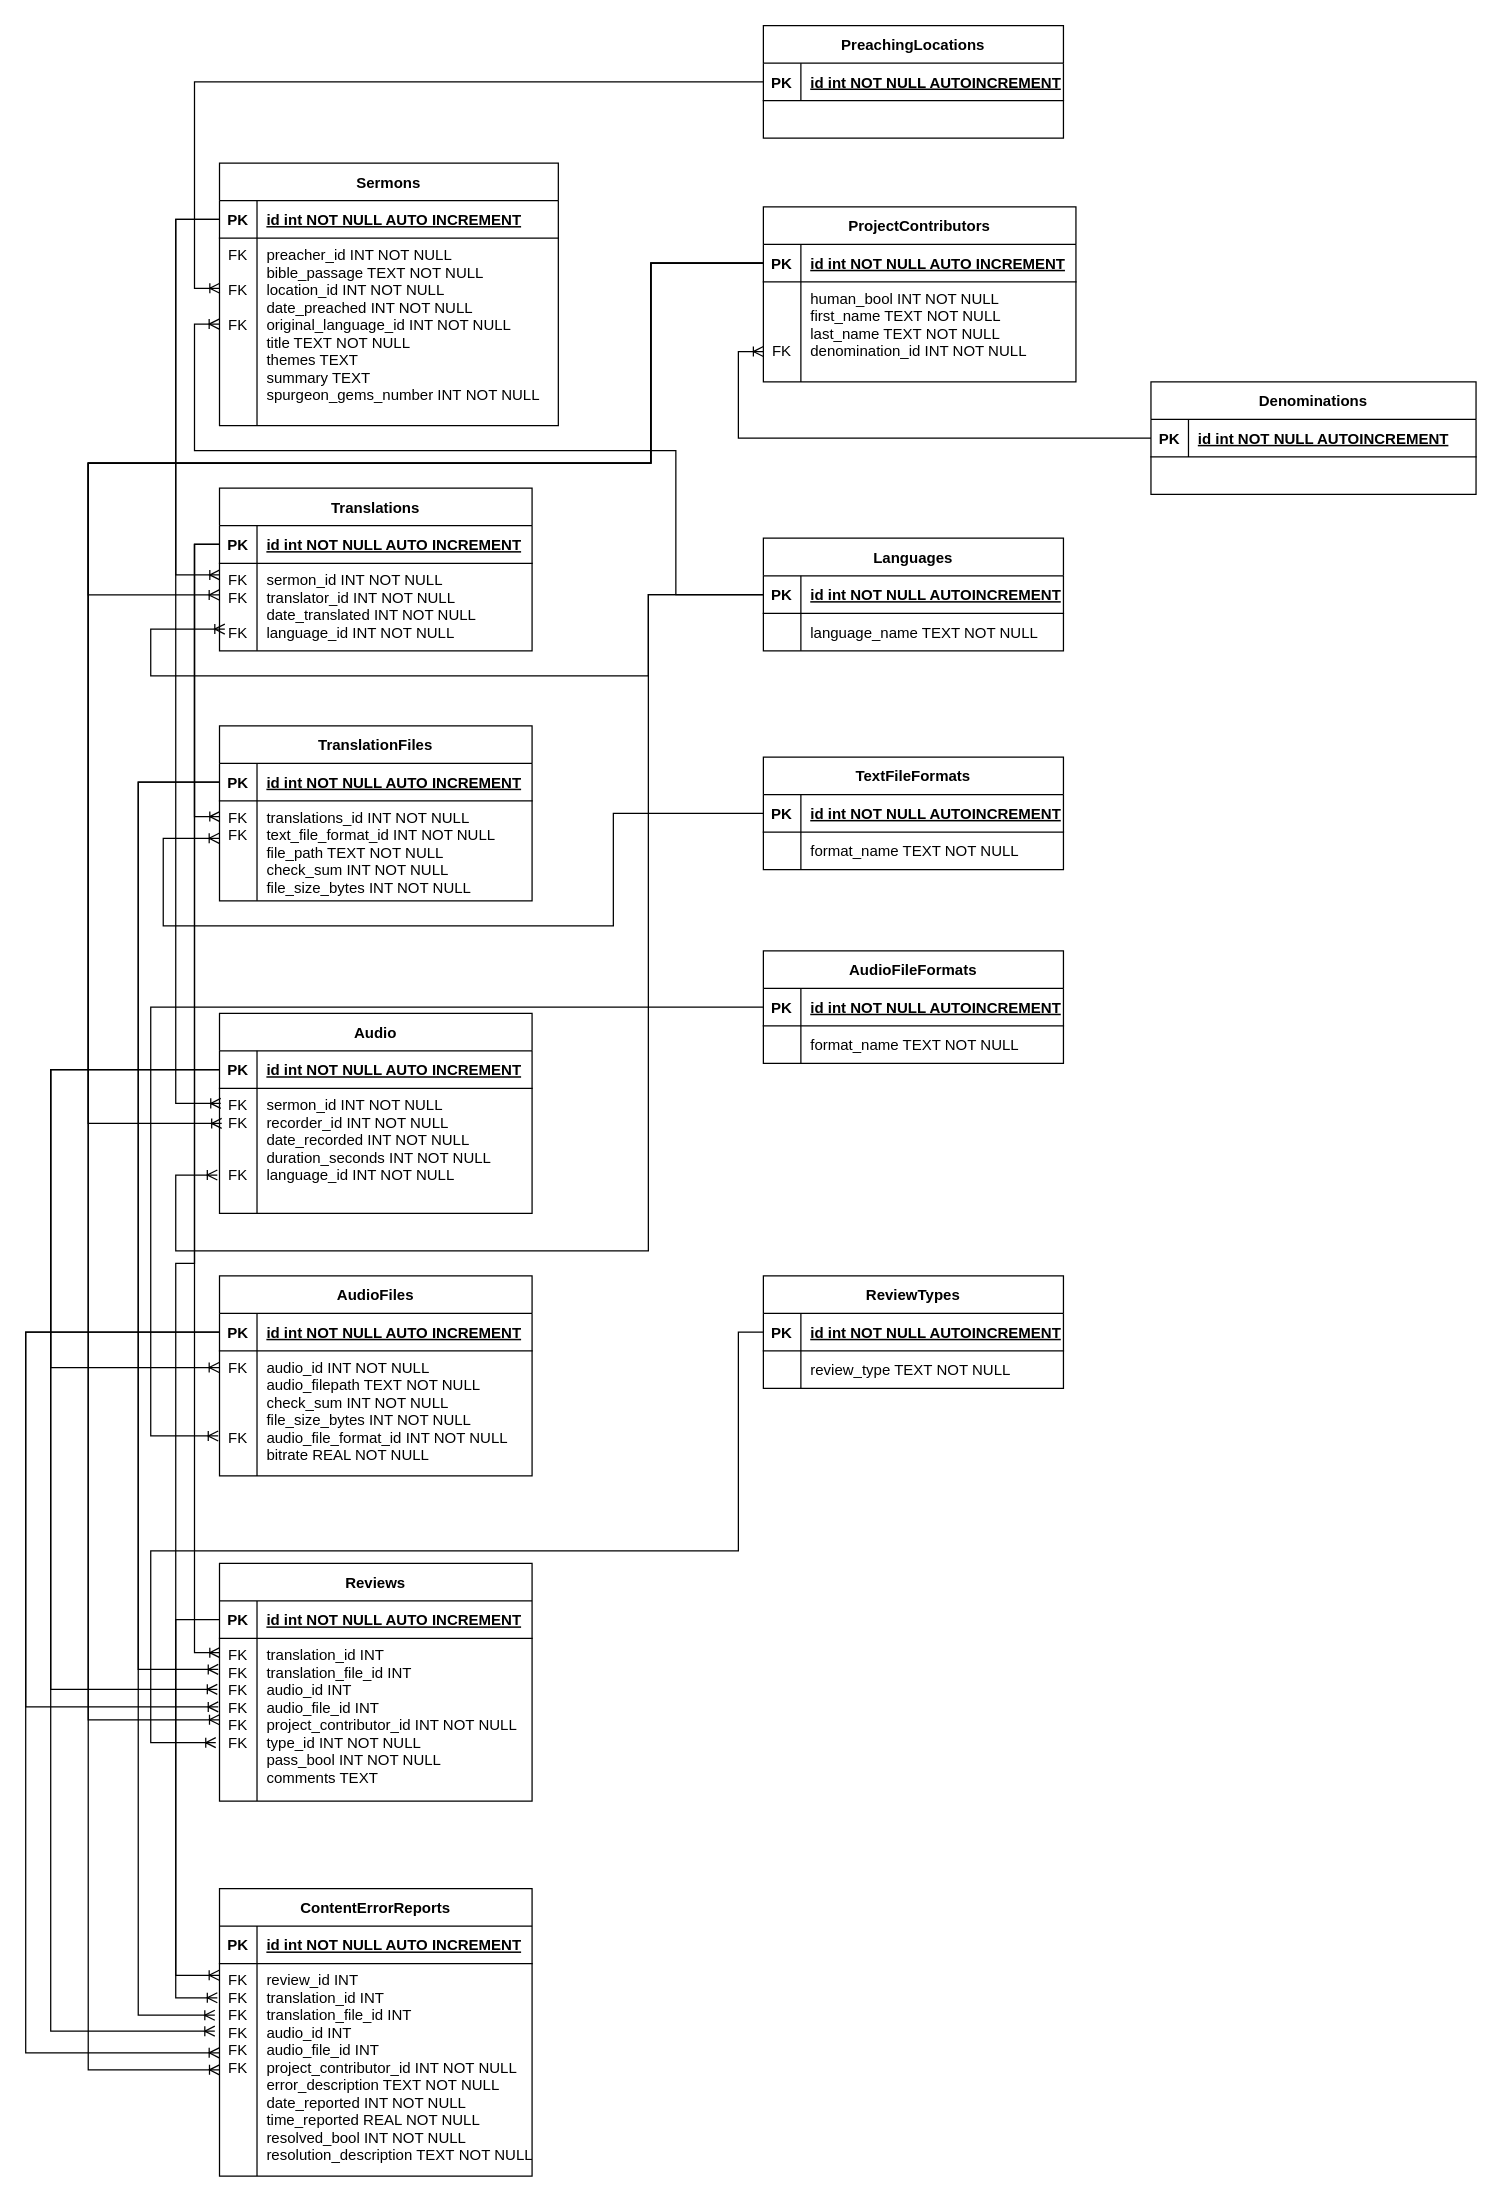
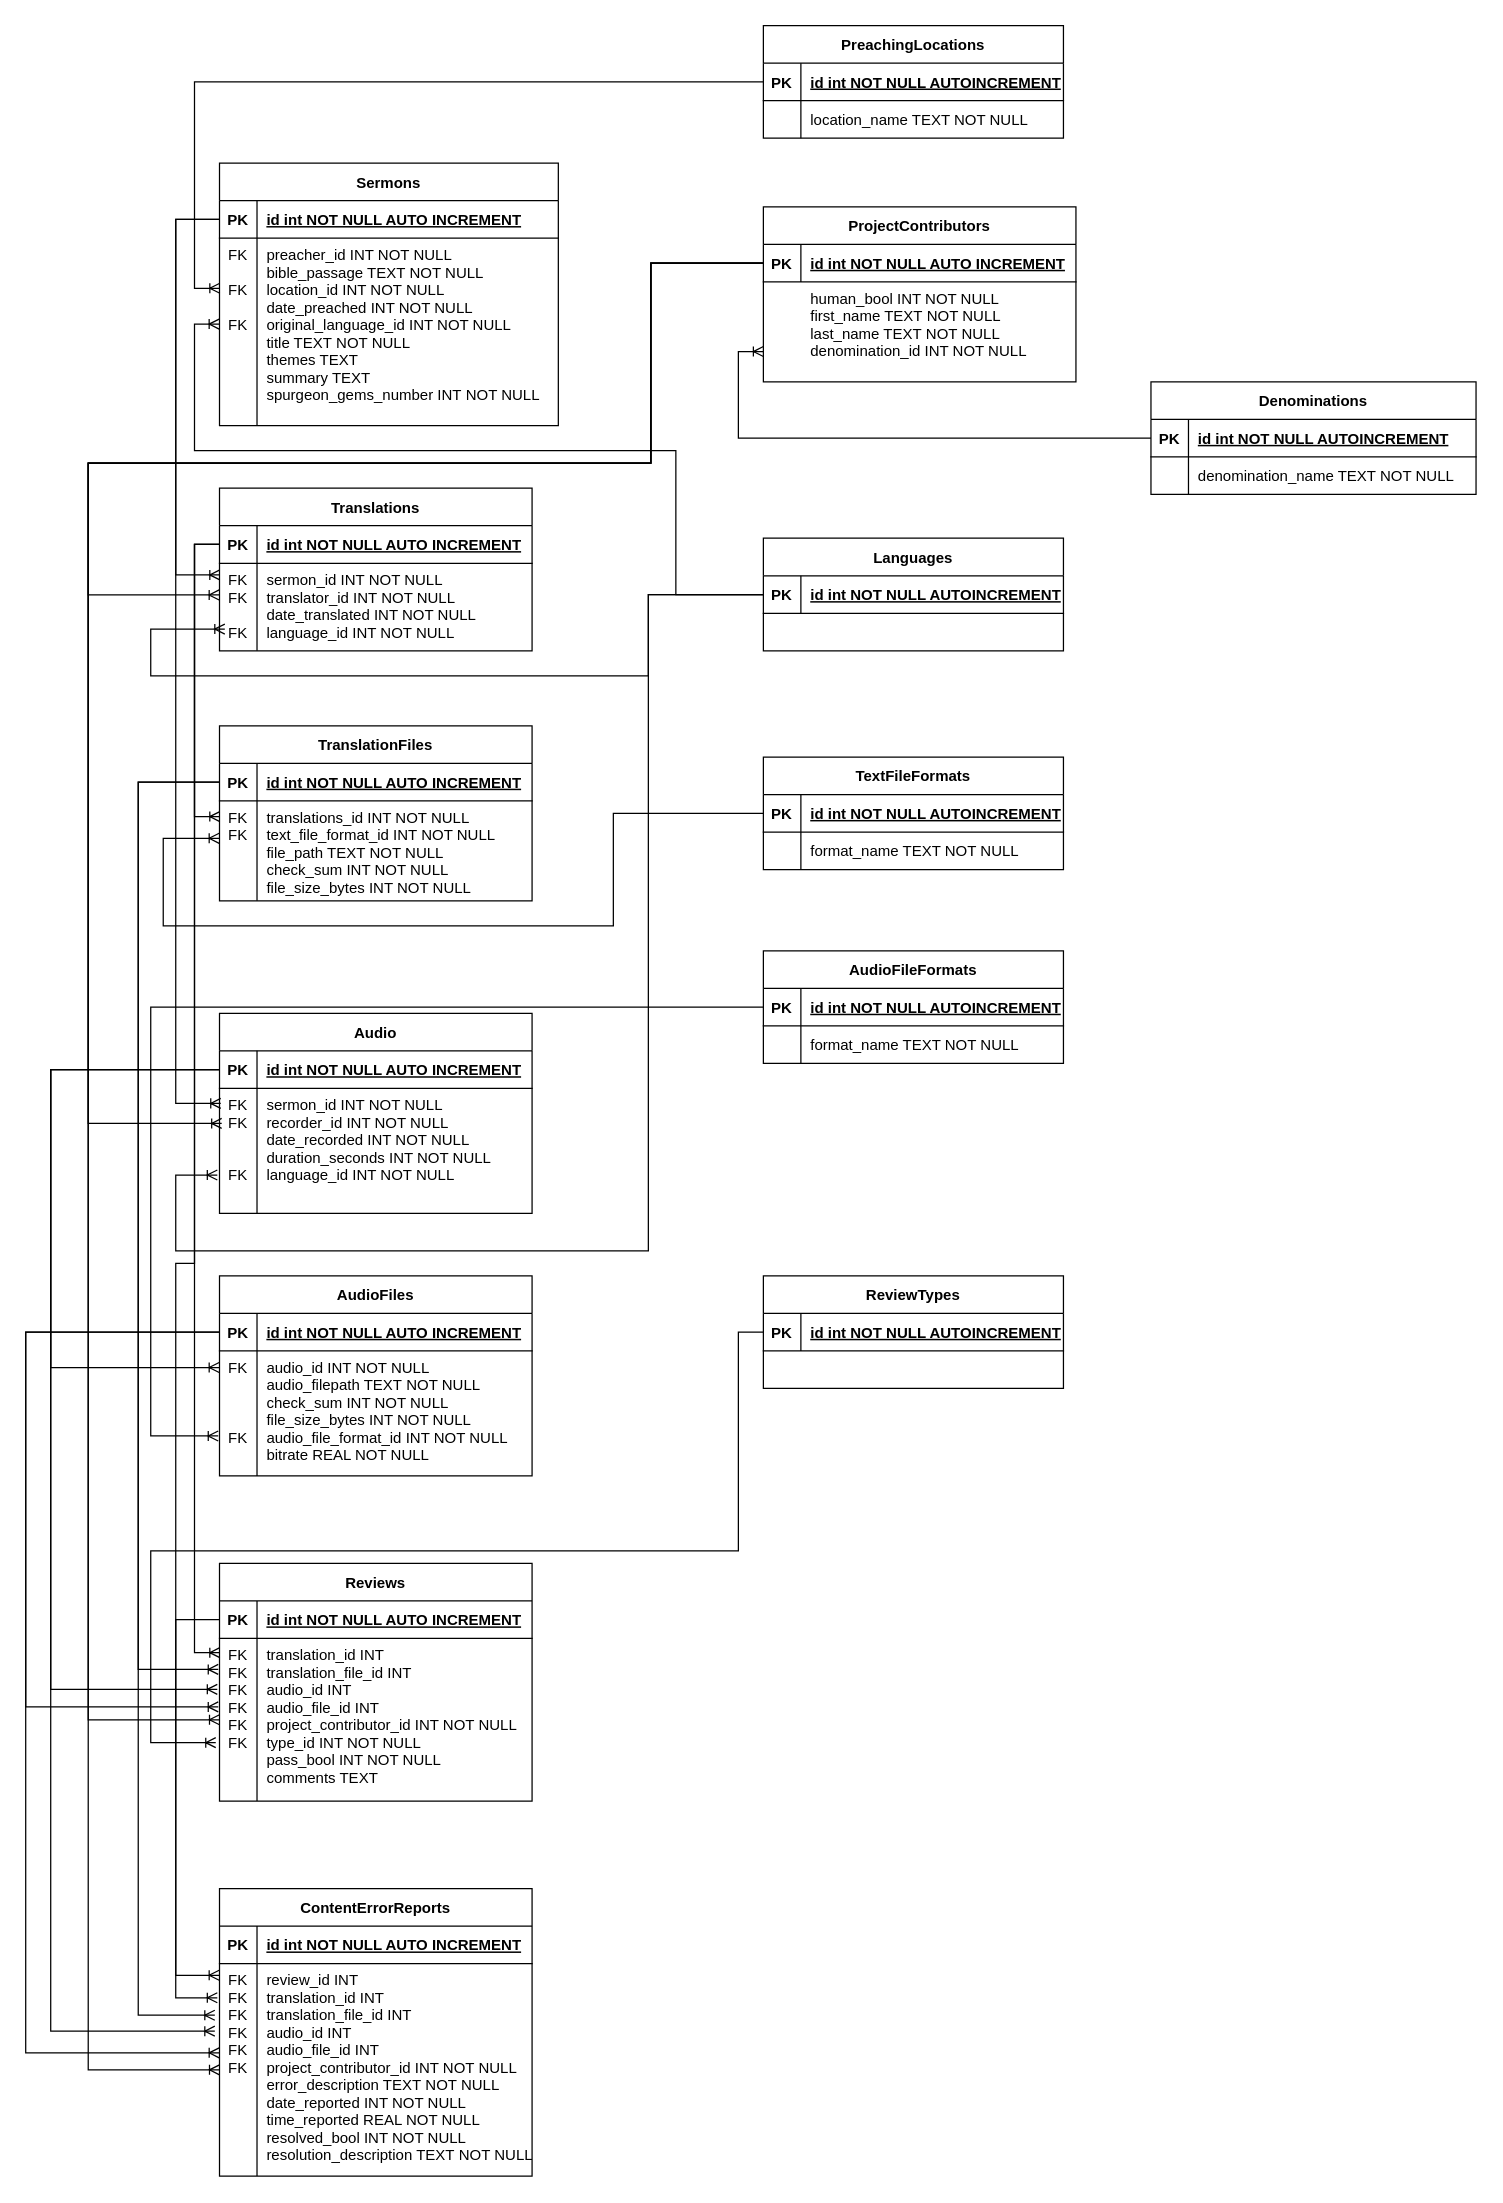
none -> (932, 119)
(782, 332) -> none
none -> (1332, 476)
(932, 632) -> none
(932, 1369) -> none
